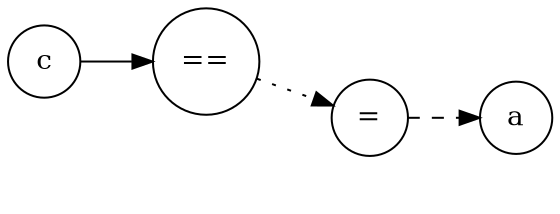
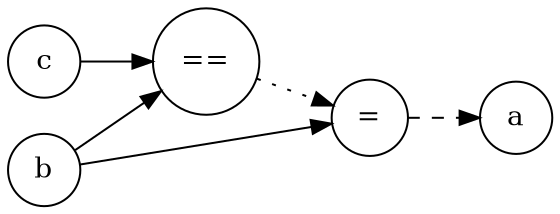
none -> (44, 170)
